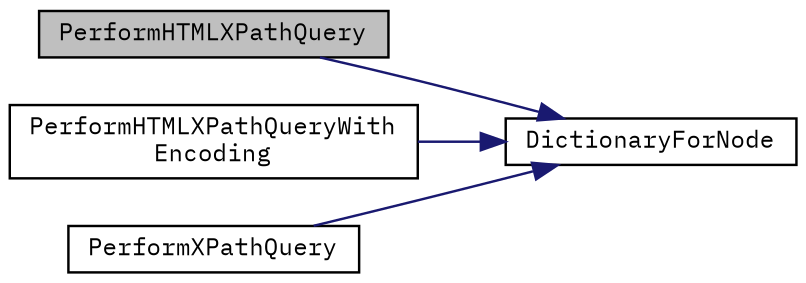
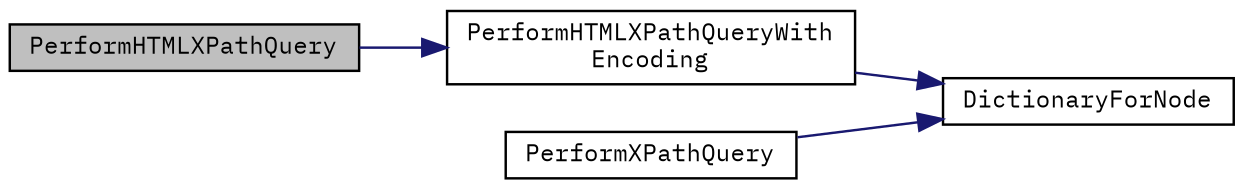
(430, 84) -> (391, 48)
